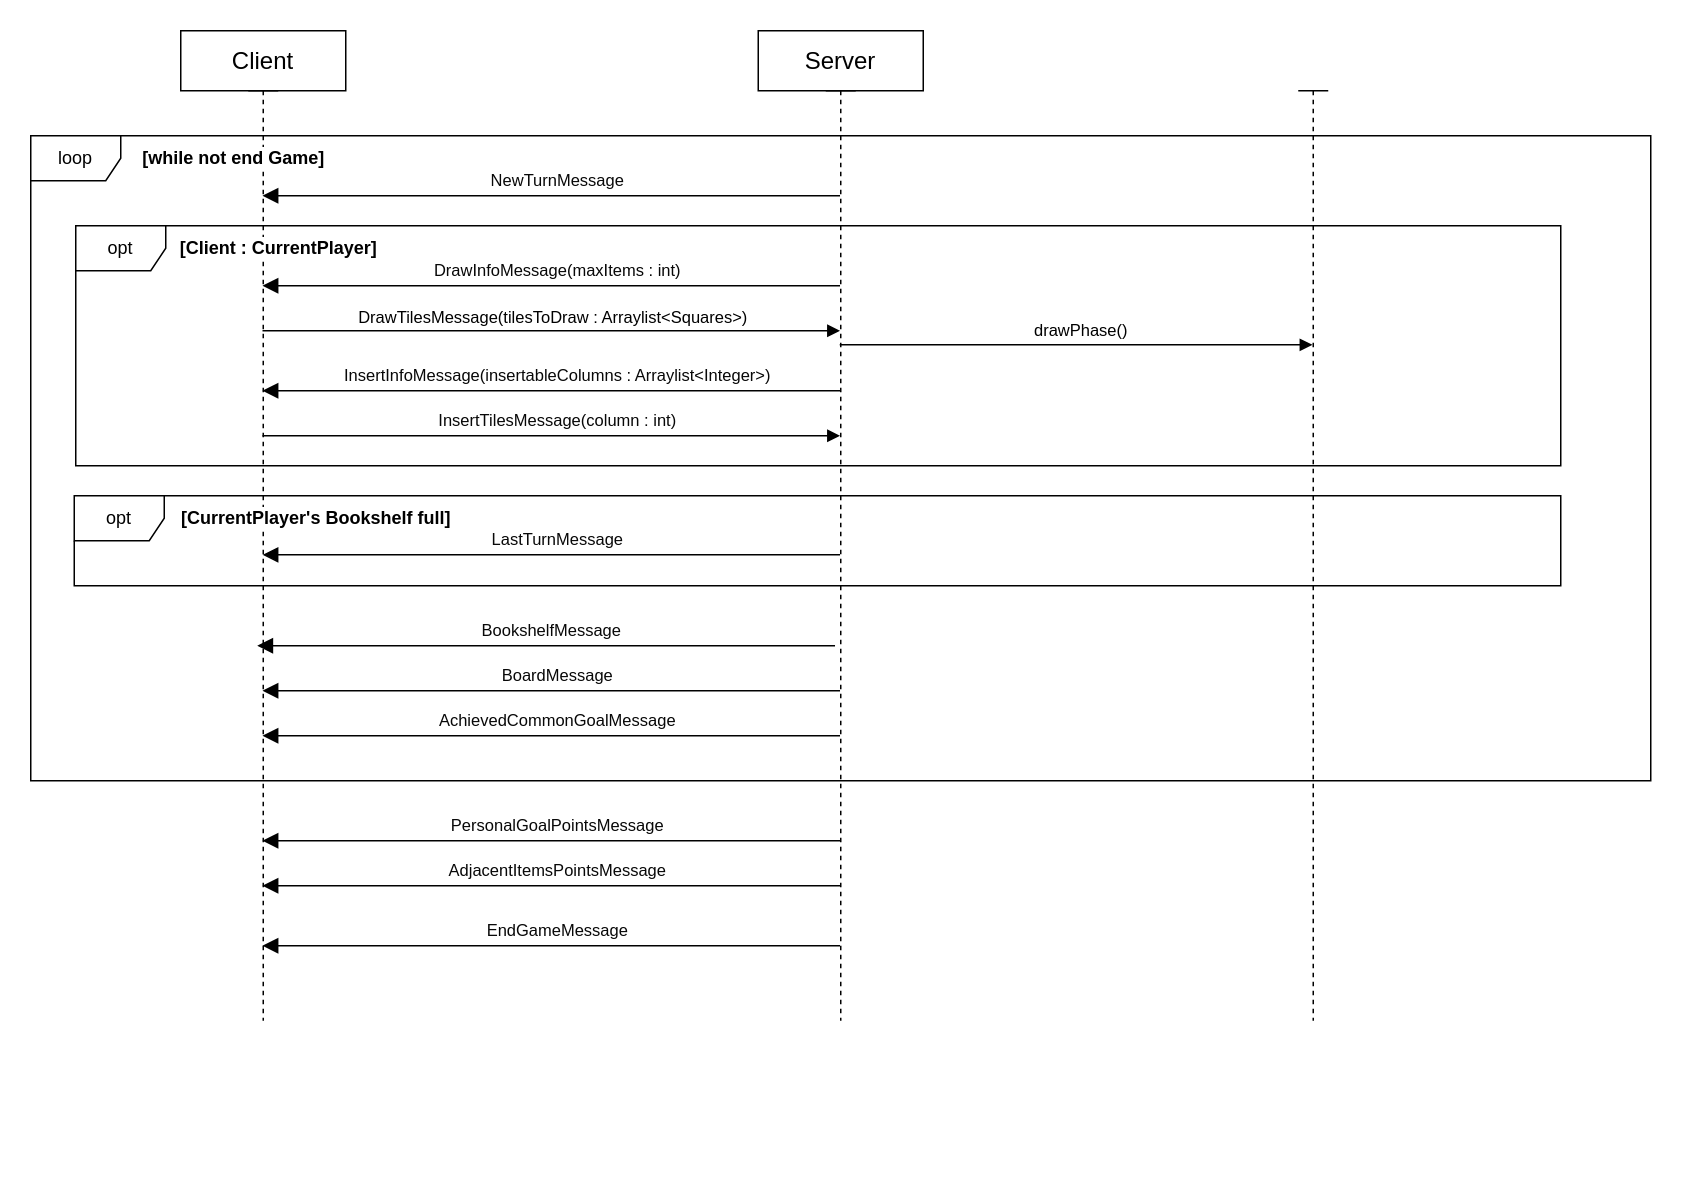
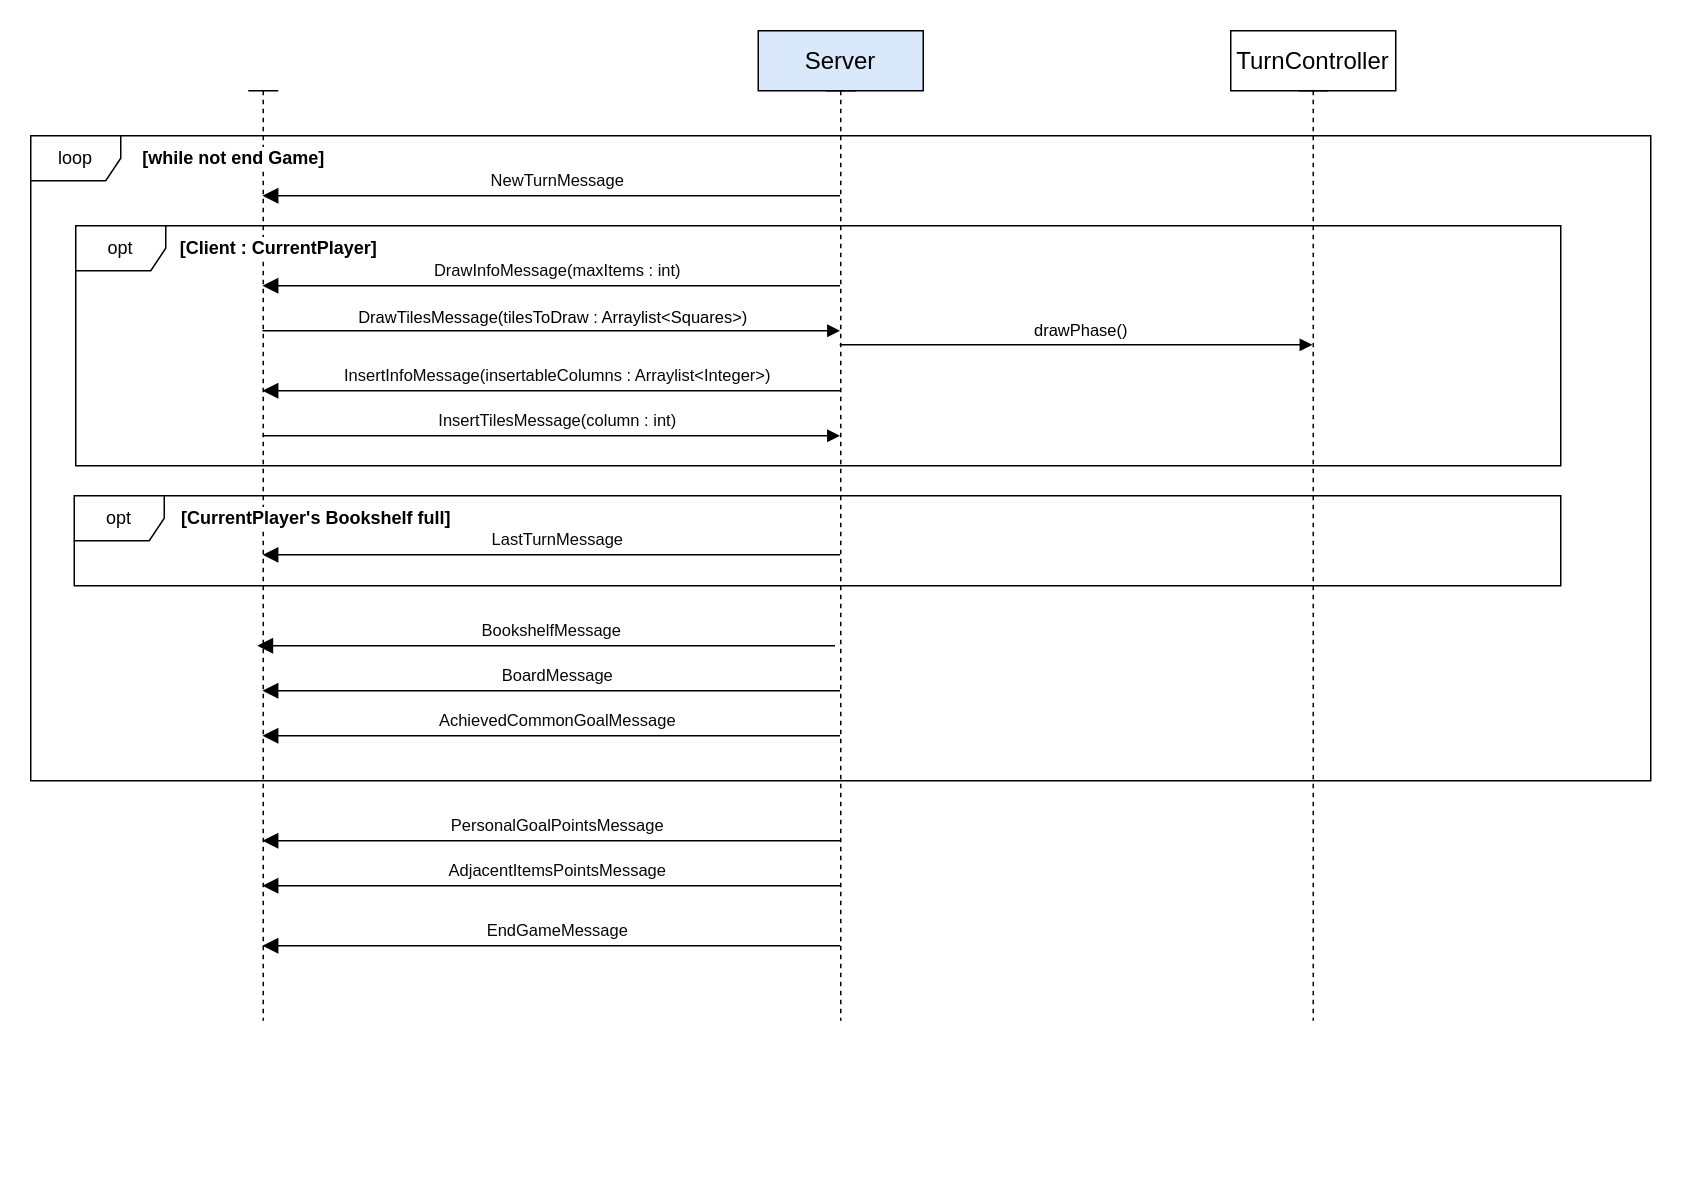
(263, 61) -> none
(841, 61) -> (841, 61)
none -> (1313, 61)
